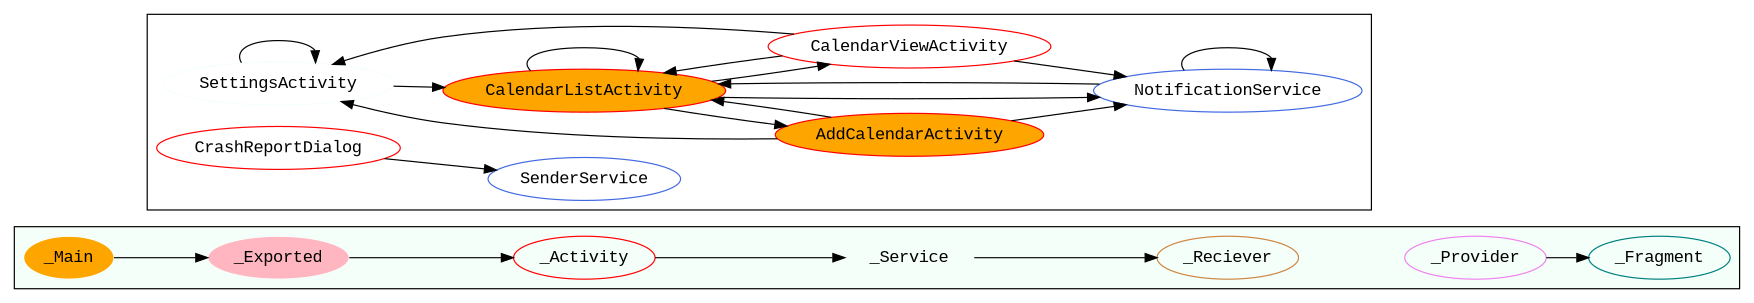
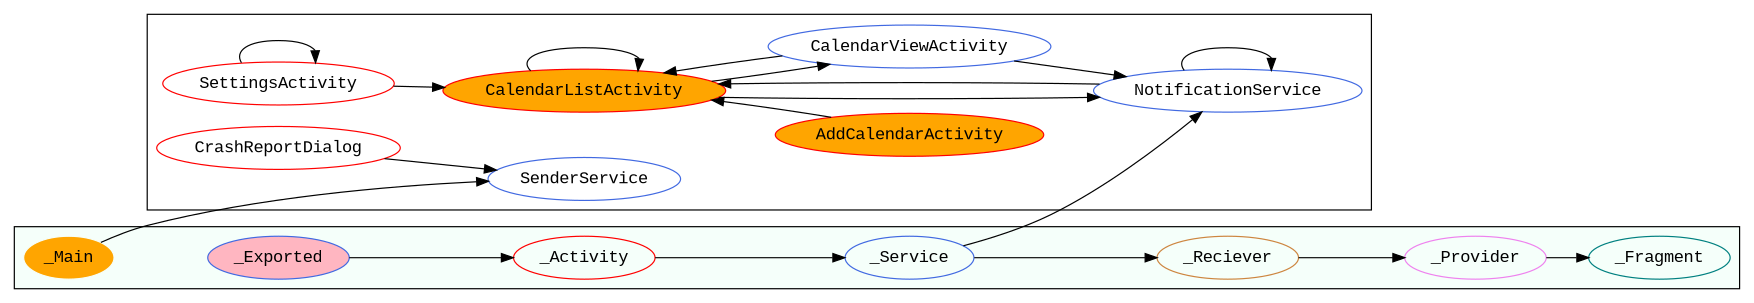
(568, 27) -> none
(910, 47) -> (910, 47)
(278, 84) -> (278, 84)
(1063, 114) -> (1085, 196)
(719, 117) -> none
(564, 134) -> none
(155, 258) -> (286, 199)
(278, 258) -> (278, 258)
(910, 258) -> (910, 258)
none -> (1346, 258)
